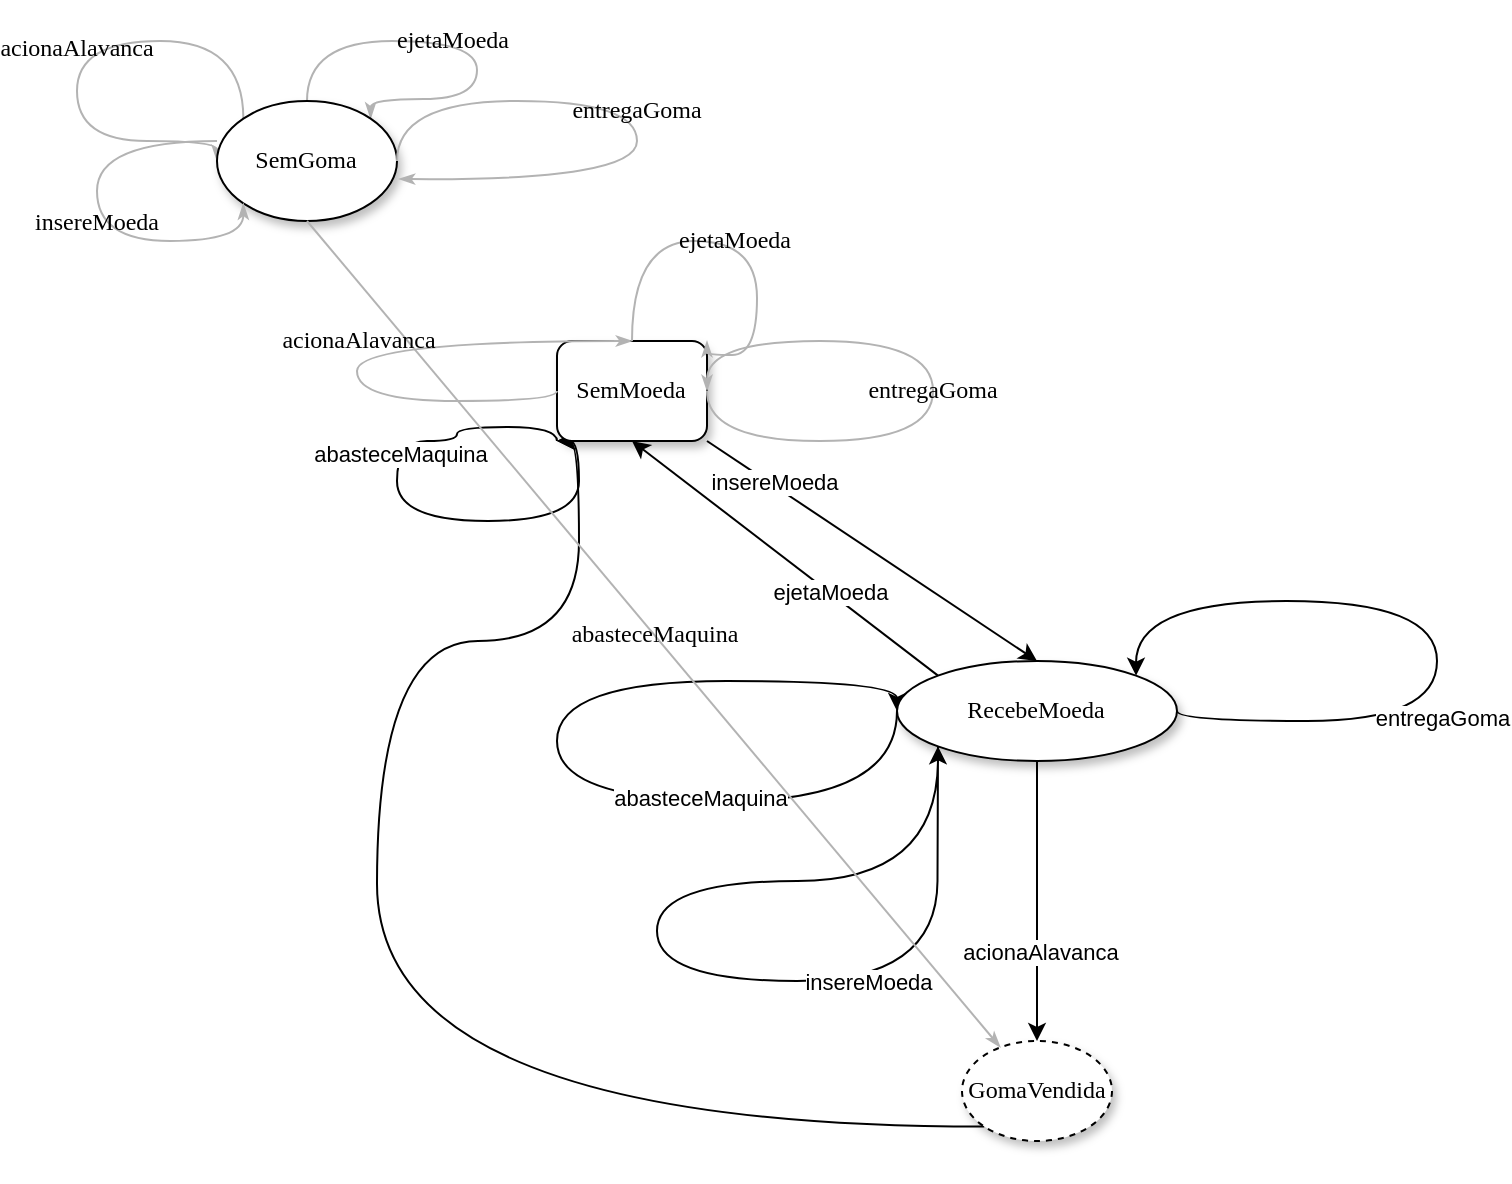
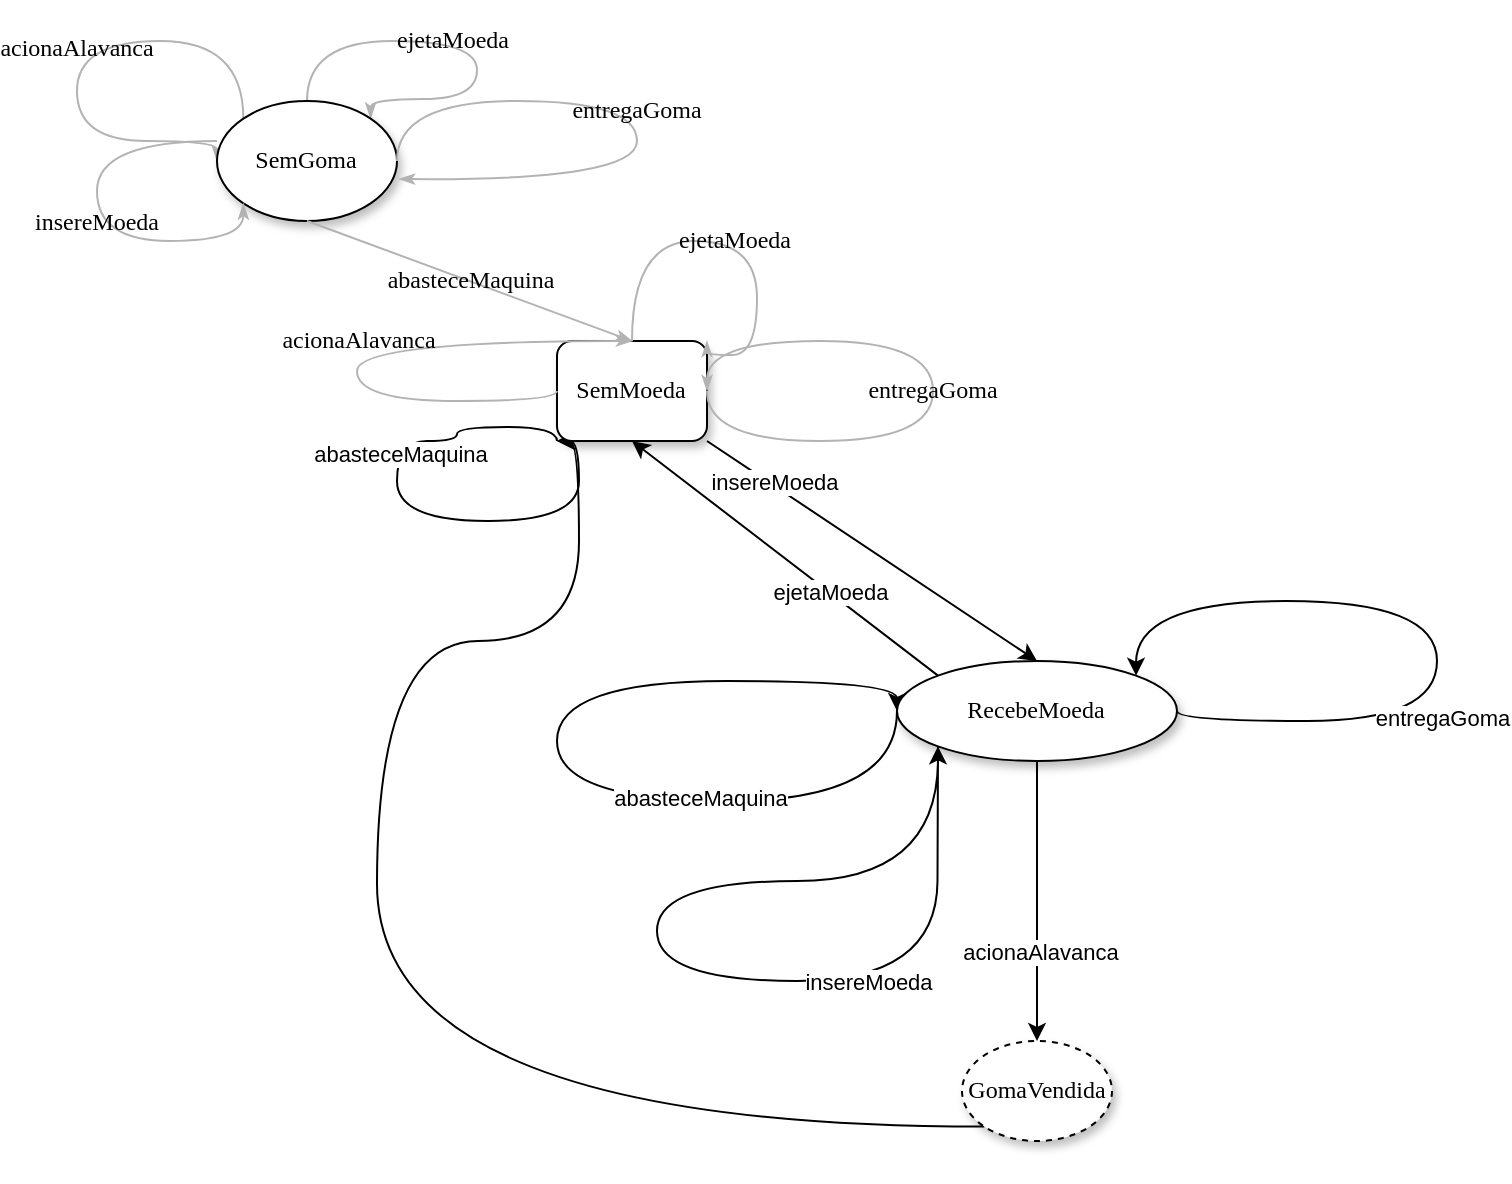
(655, 636) -> (472, 282)
